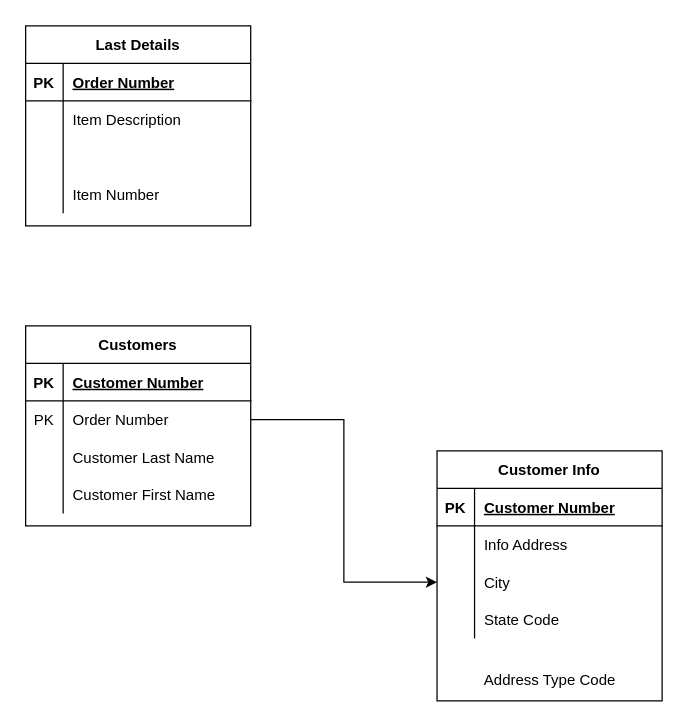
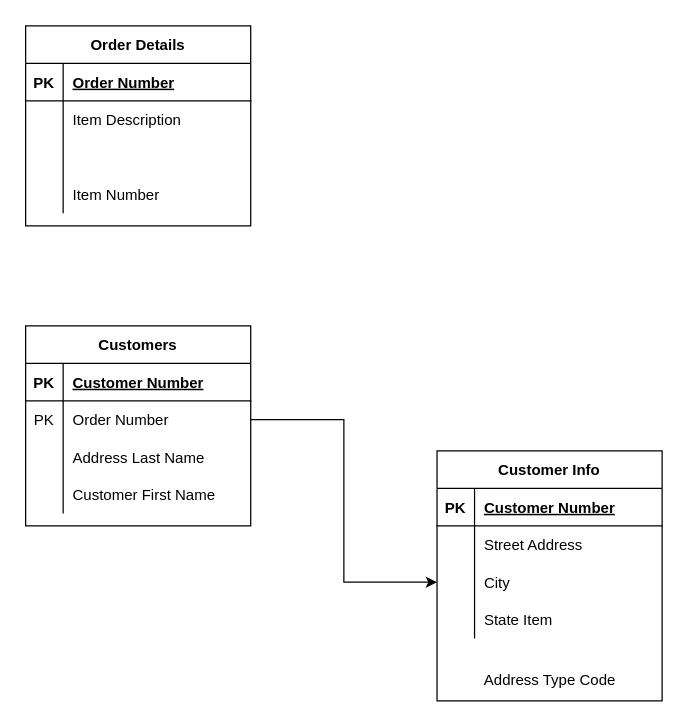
(138, 45) -> (138, 45)
(144, 458) -> (140, 458)
(532, 545) -> (541, 545)
(524, 620) -> (524, 620)
